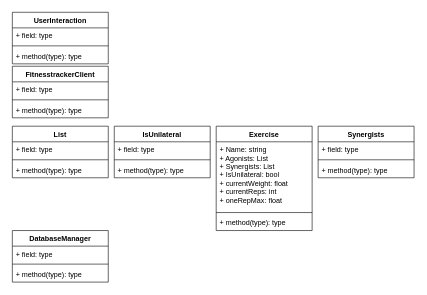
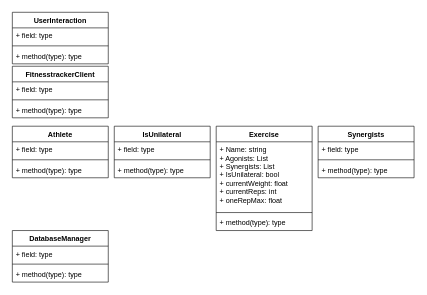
(60, 134) -> (60, 134)
